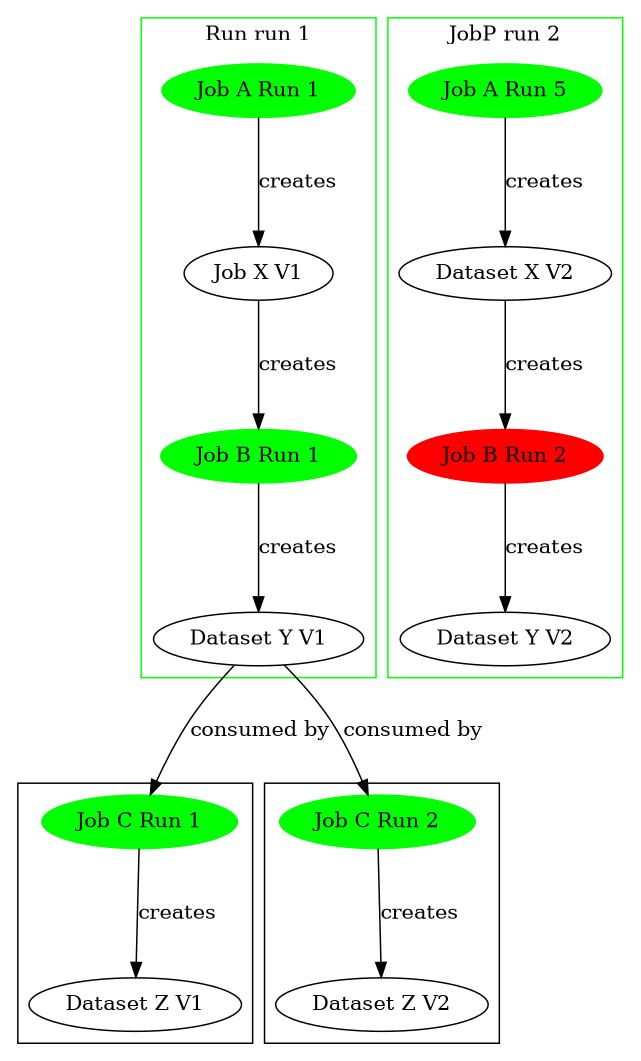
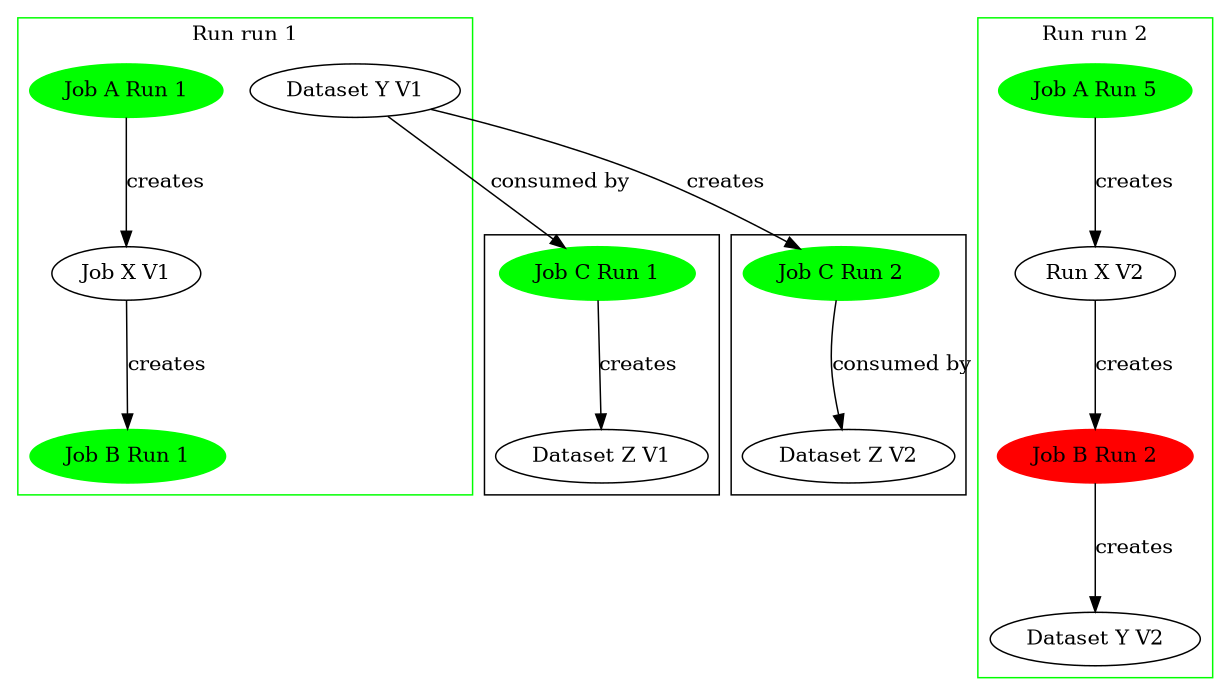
(505, 35) -> (1095, 35)
(505, 273) -> (1095, 273)
(259, 540) -> none
(413, 730) -> (726, 182)
(420, 913) -> (902, 365)
